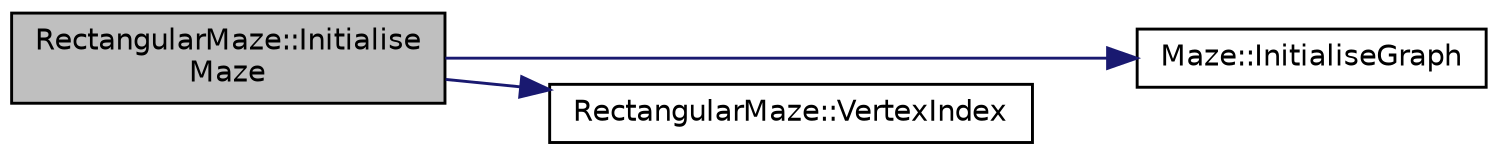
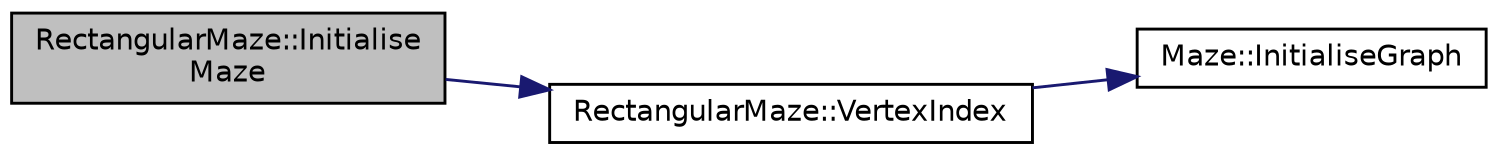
(776, 58) -> (1070, 84)
